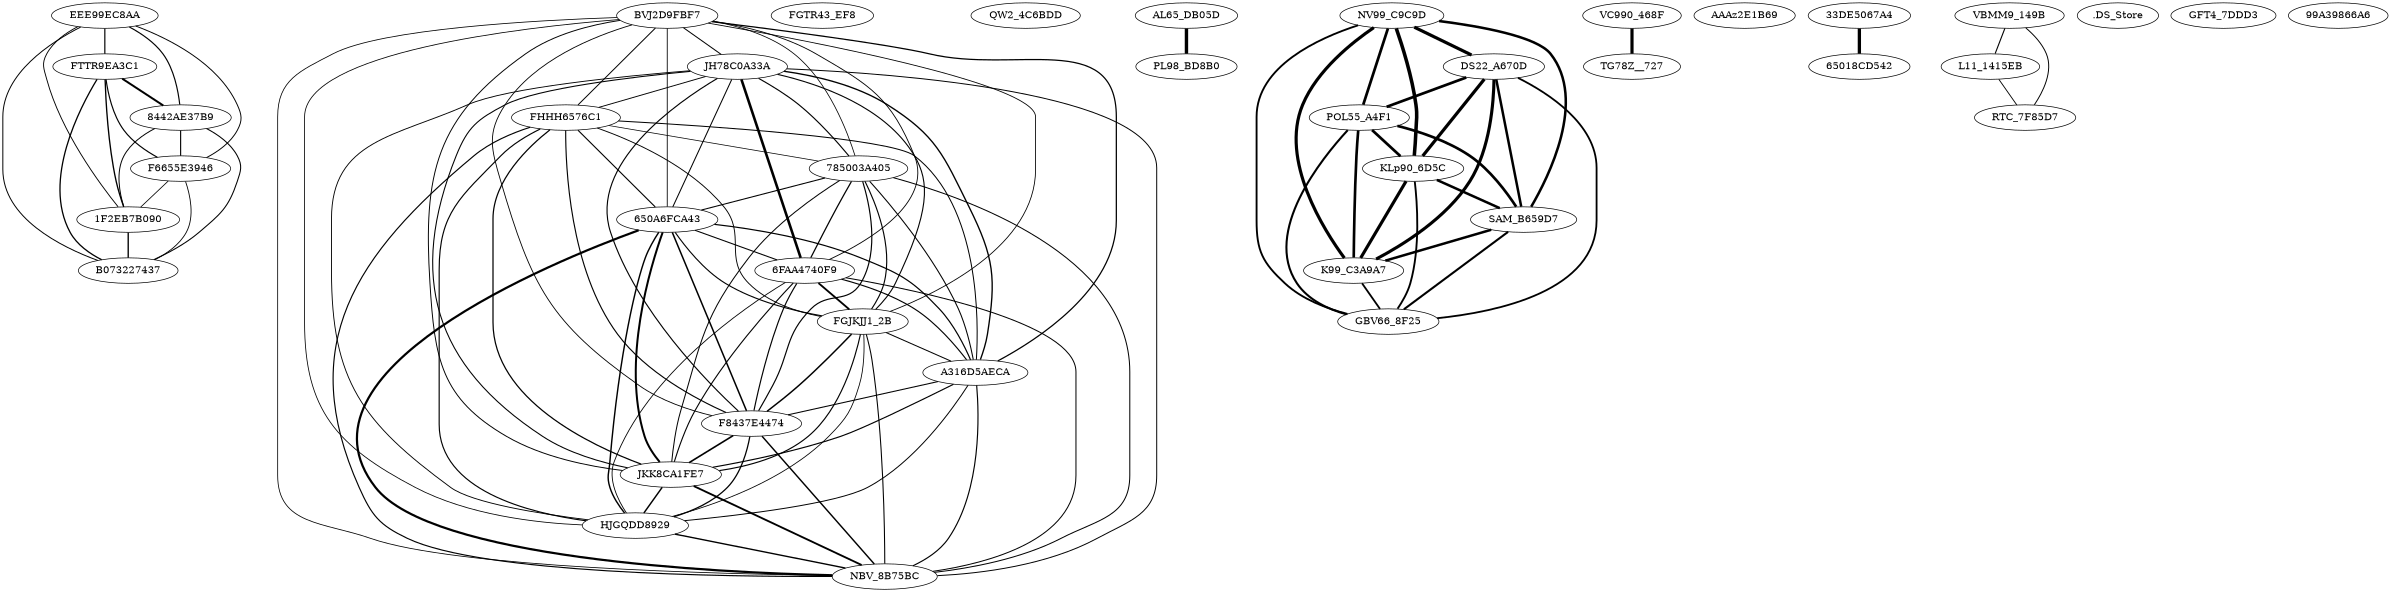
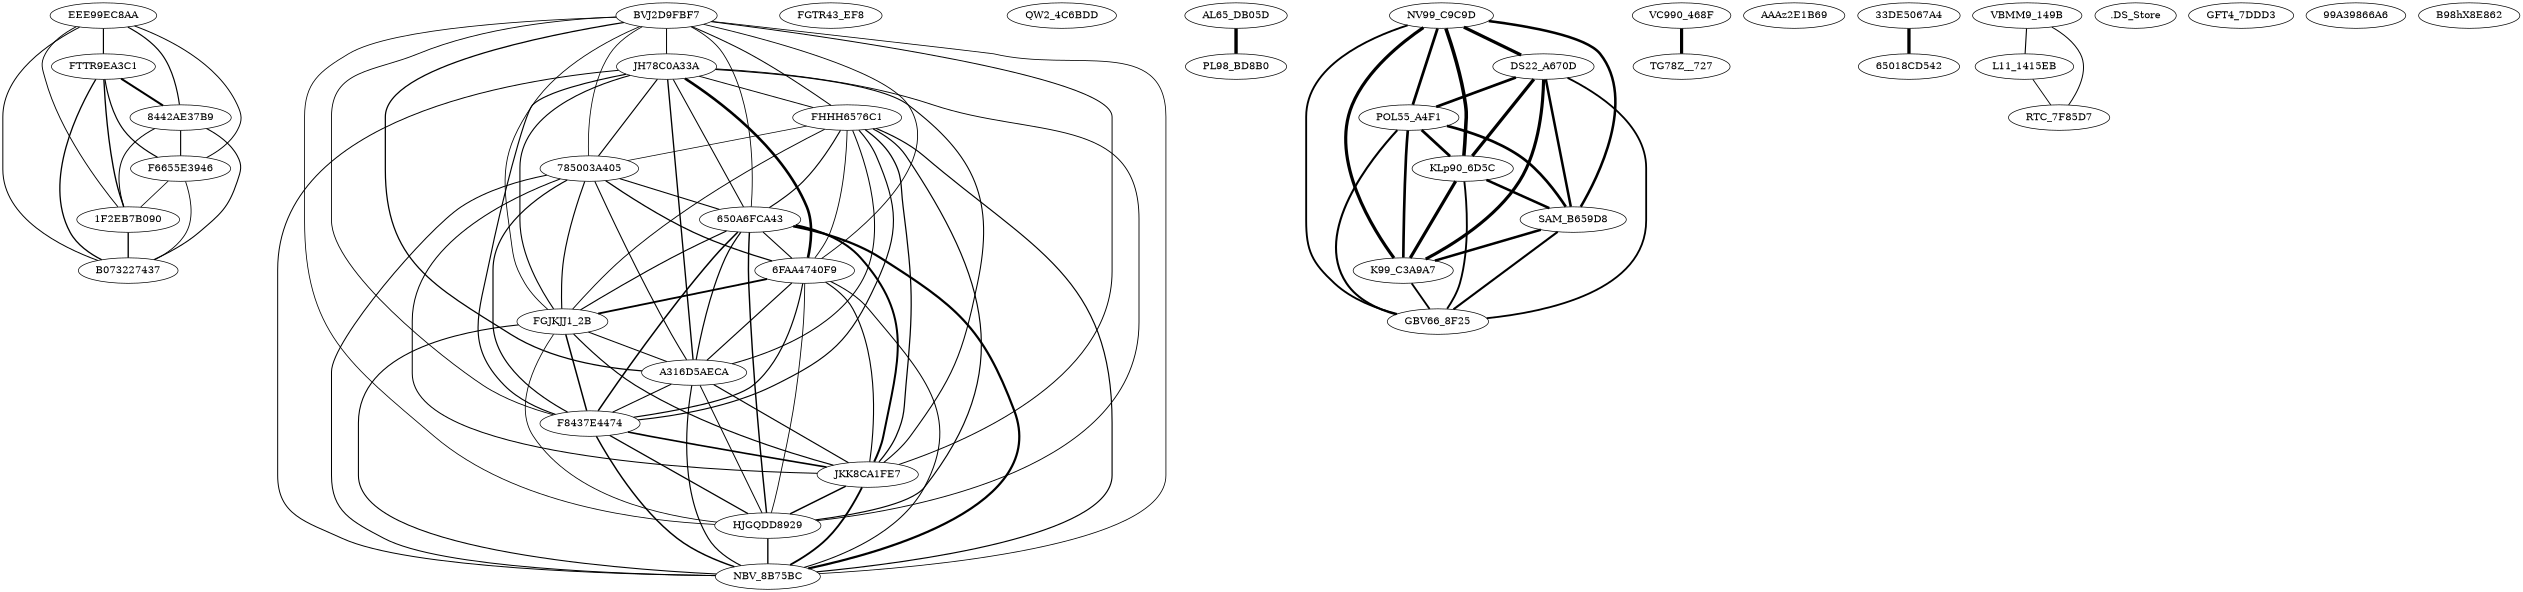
none -> (2469, 16)
none -> (840, 197)
(1524, 220) -> (1573, 220)
